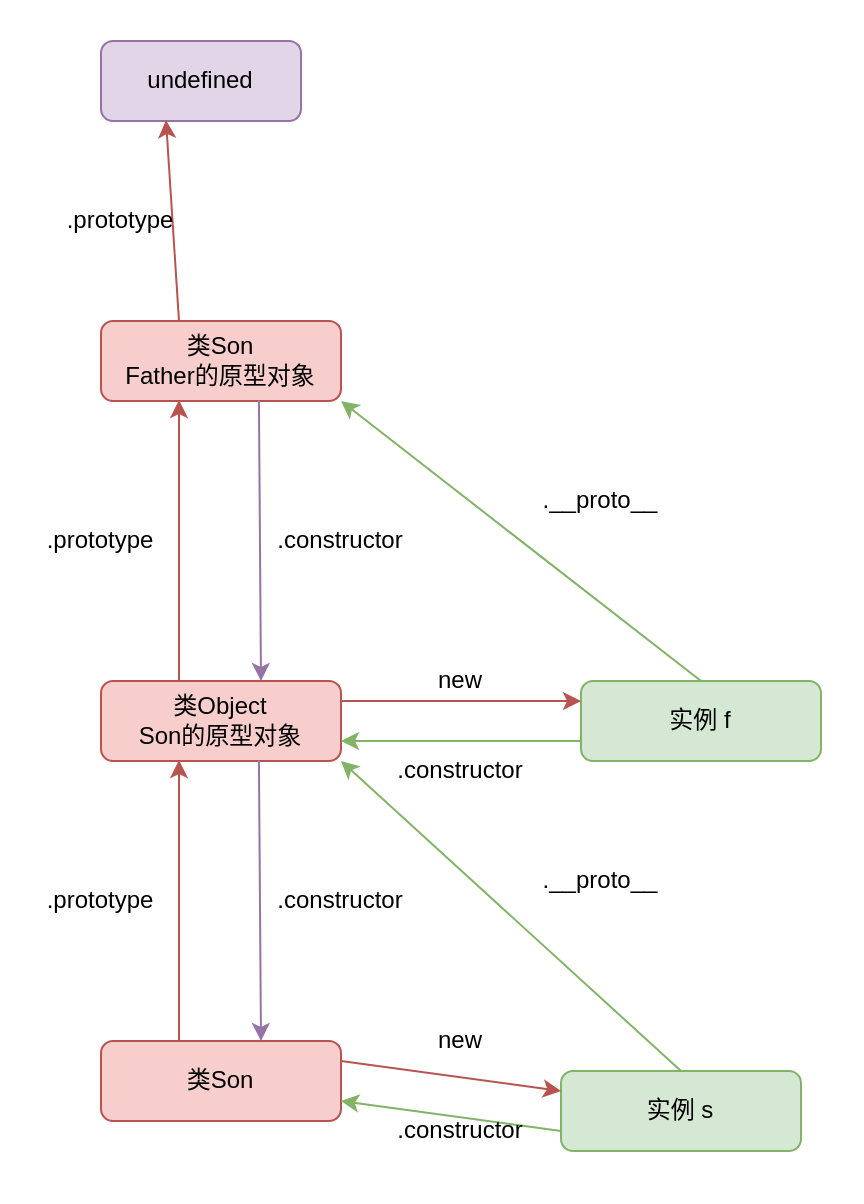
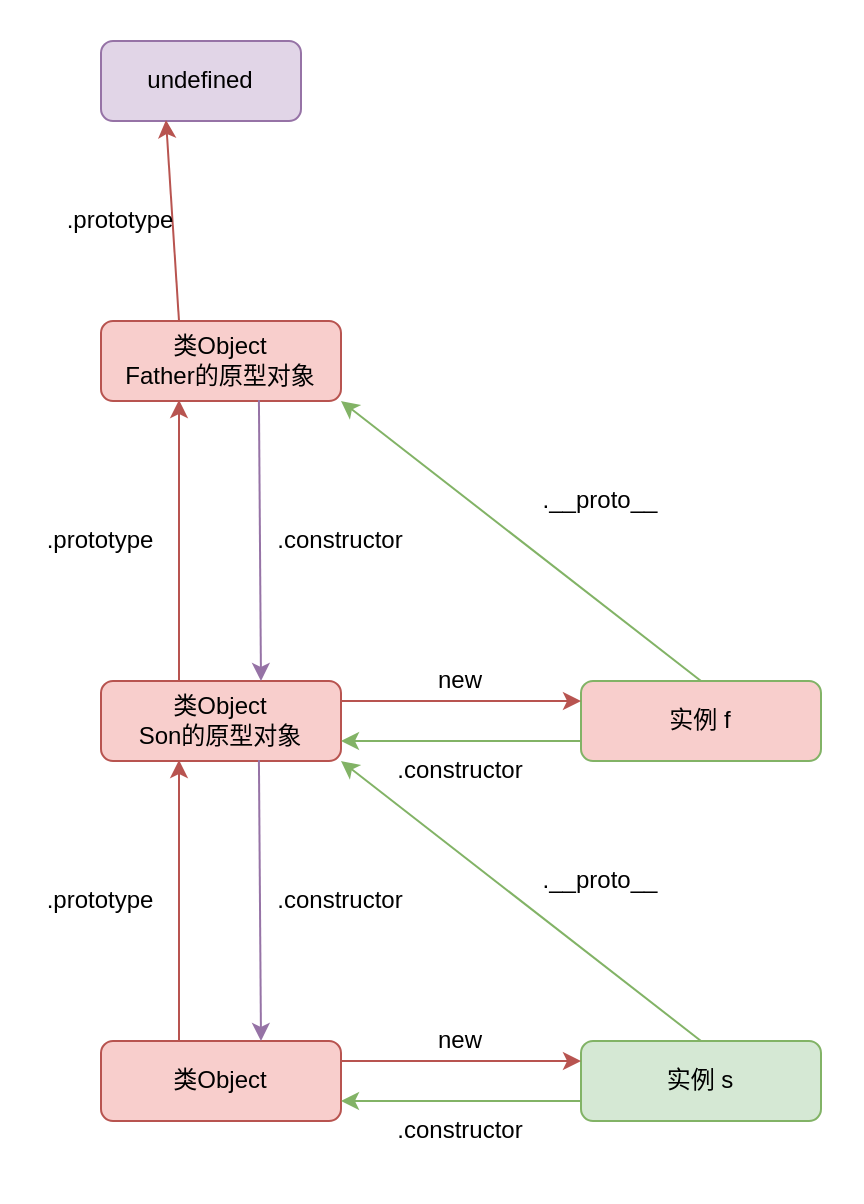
(221, 361) -> (221, 361)
(701, 721) -> (701, 721)
(221, 1081) -> (221, 1081)
(681, 1111) -> (701, 1081)
